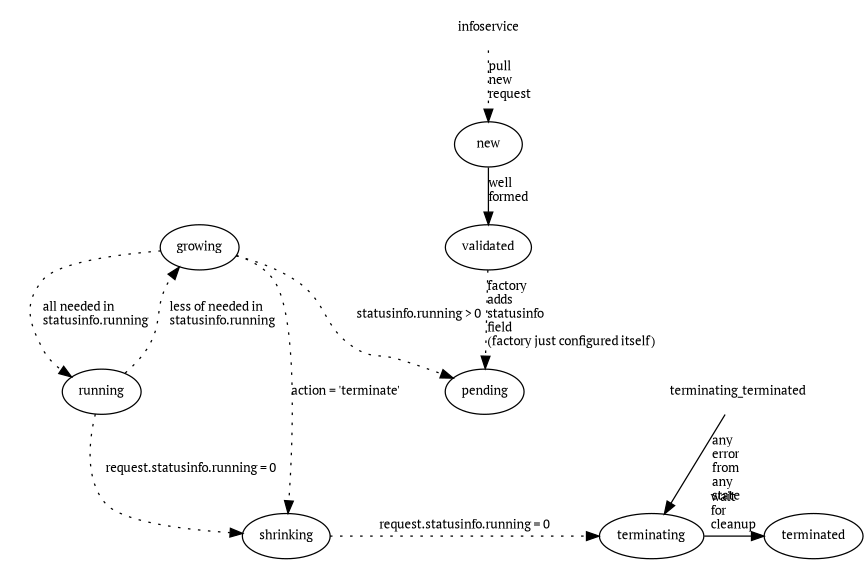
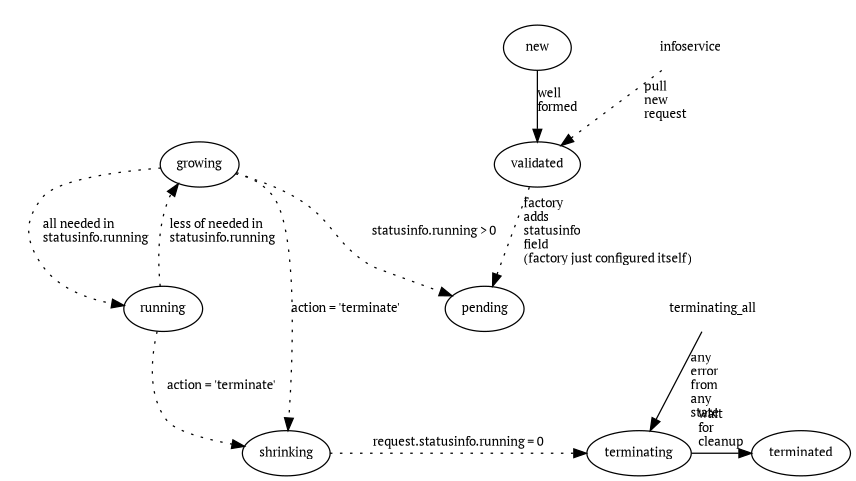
(488, 80) -> (616, 104)
(738, 392) -> (713, 309)
(191, 469) -> (222, 386)
